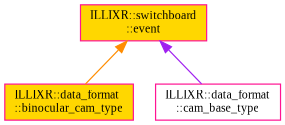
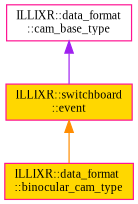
(185, 67) -> (69, 69)
